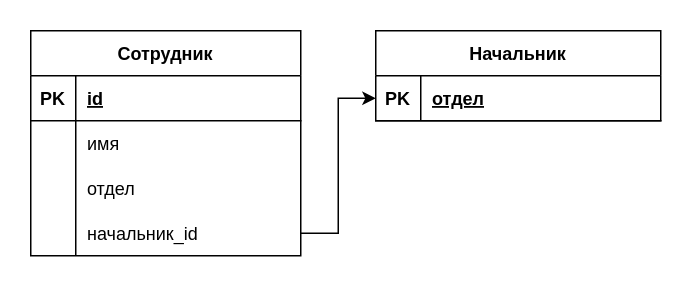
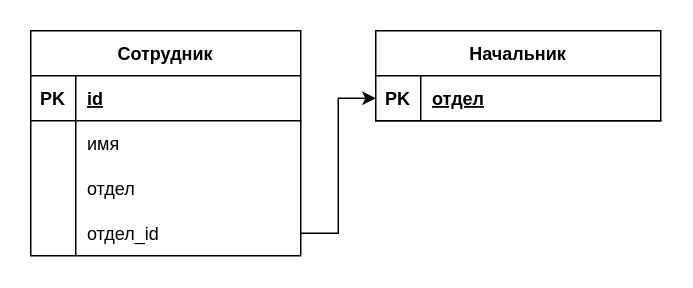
(145, 234) -> (125, 234)
